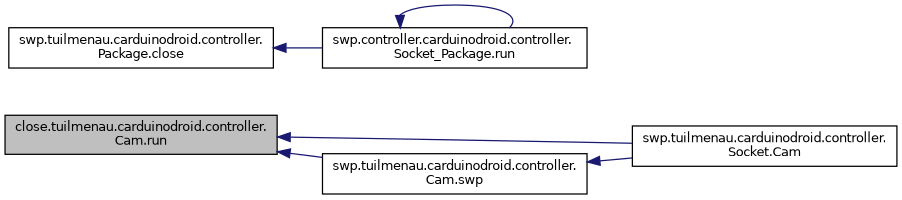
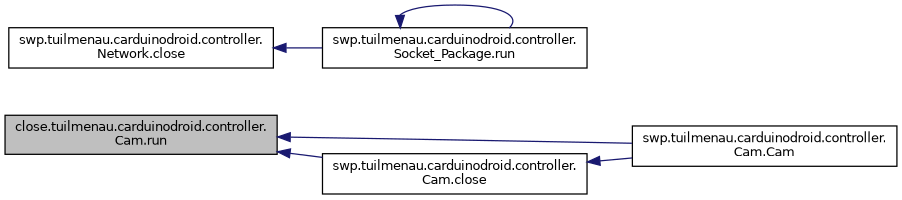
(141, 48) -> (141, 48)
(455, 48) -> (455, 48)
(765, 146) -> (765, 146)
(455, 174) -> (455, 174)
